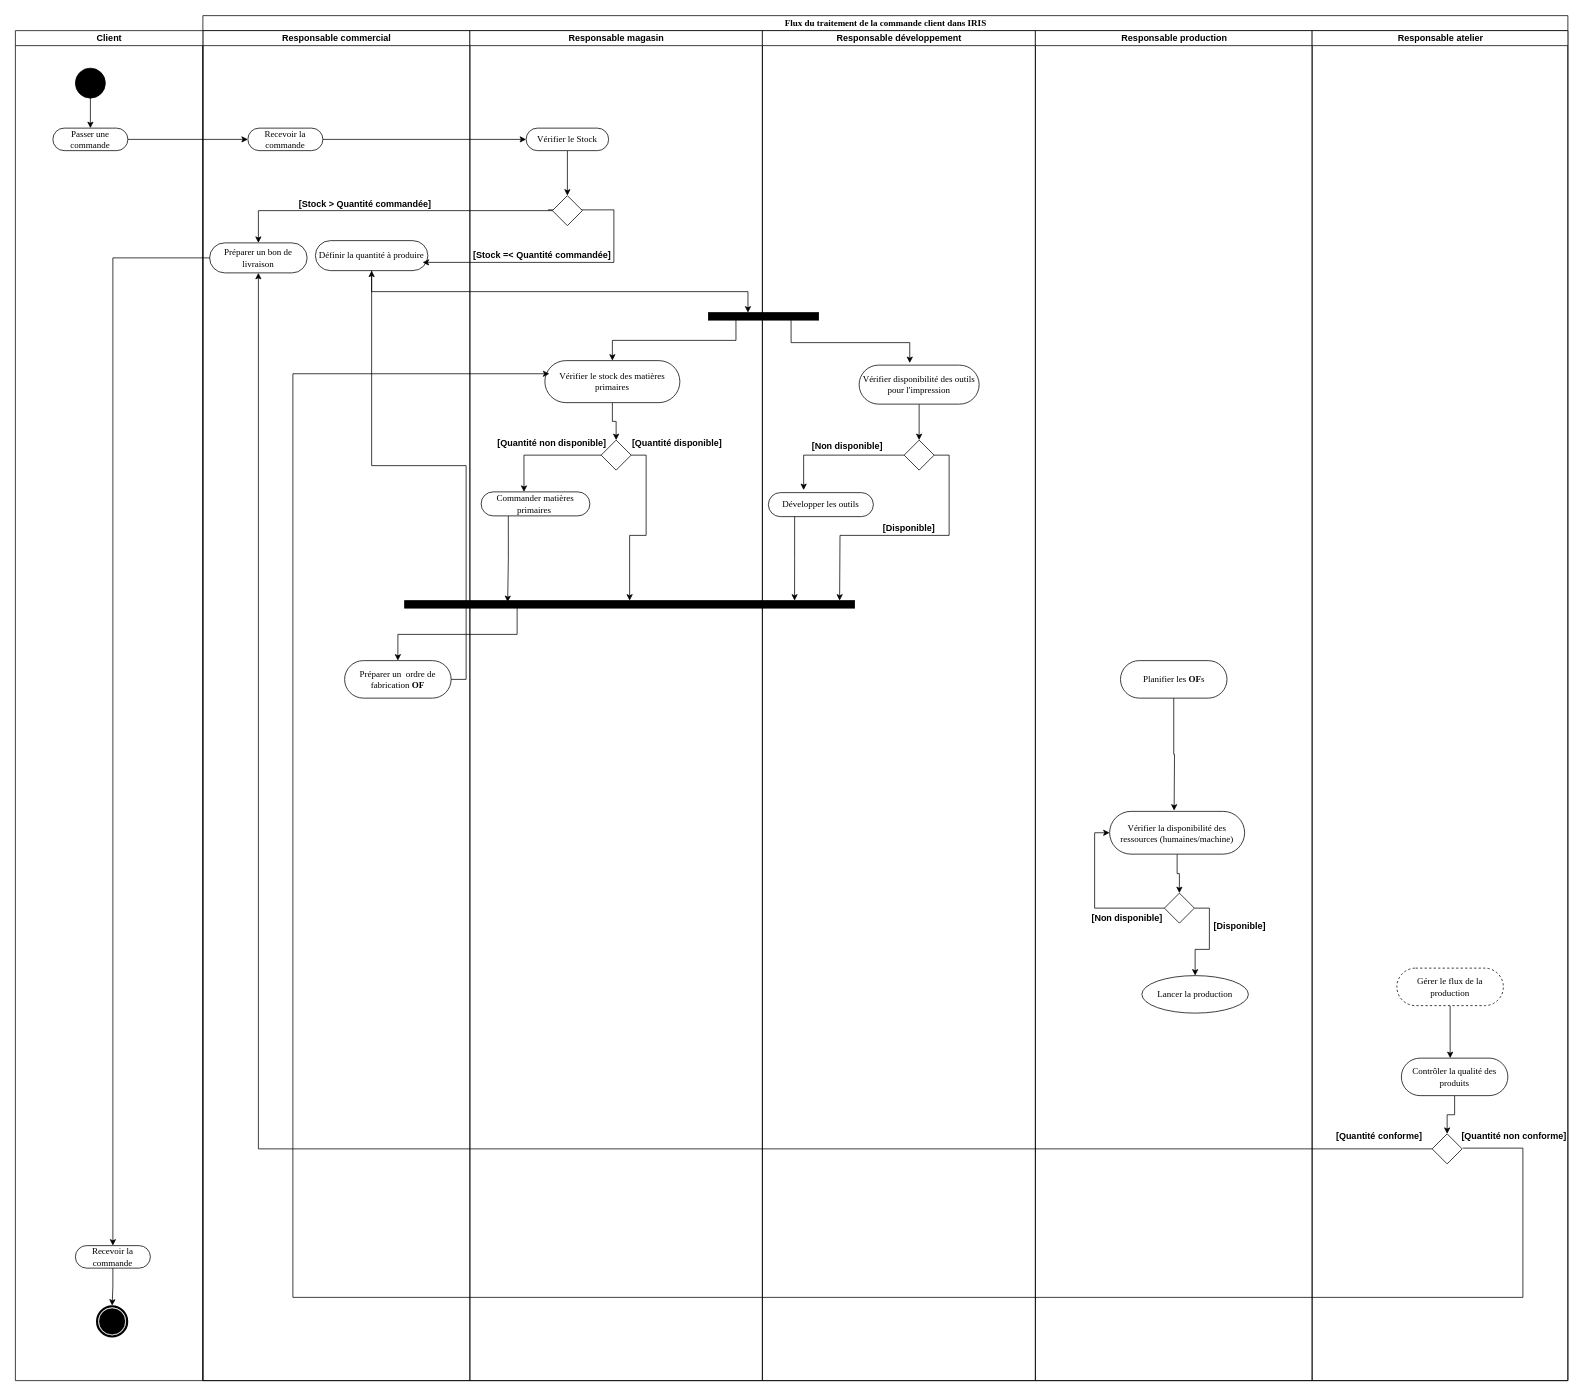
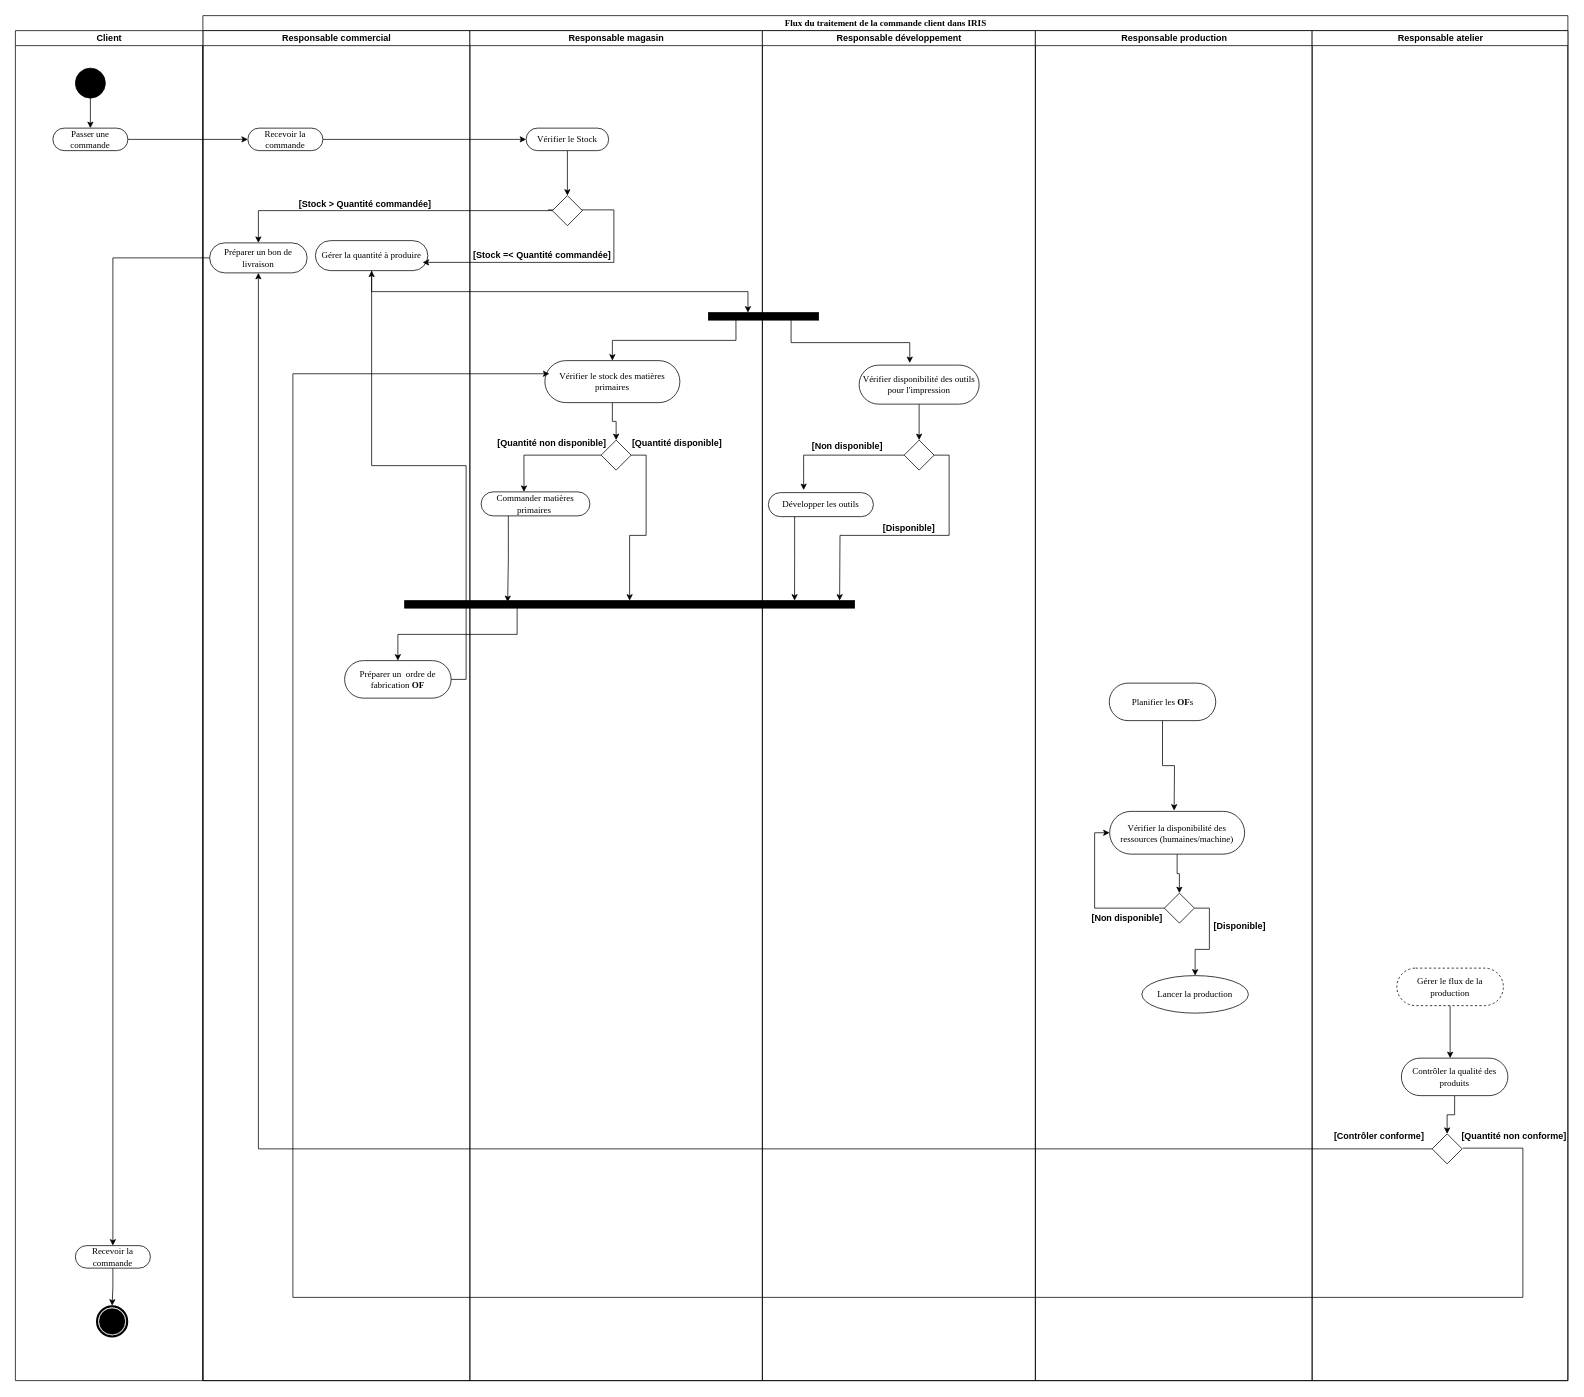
(372, 255) -> (372, 255)
(1174, 679) -> (1163, 702)
(1379, 1133) -> (1379, 1133)
